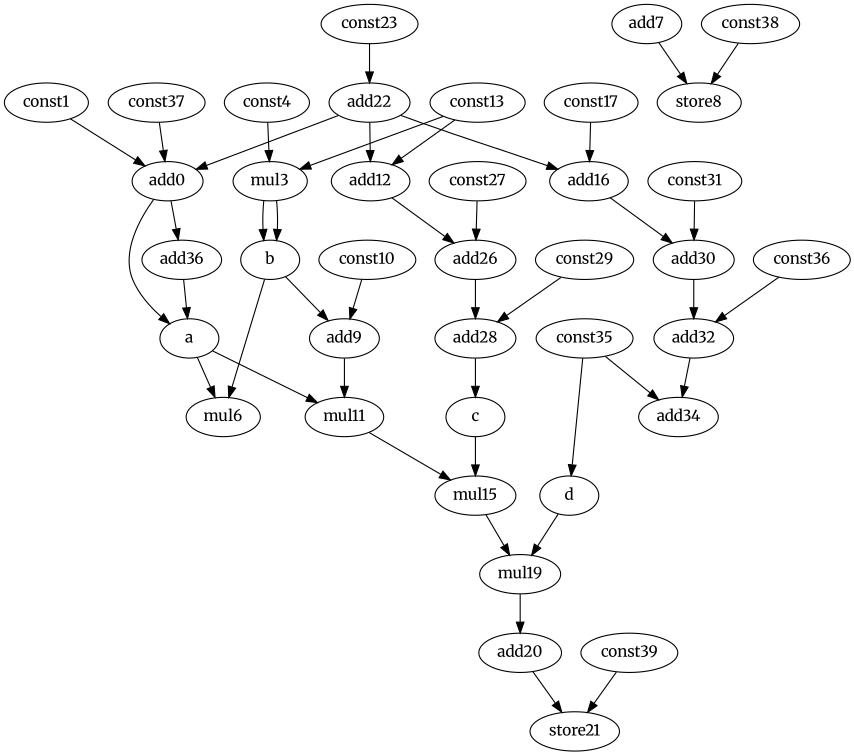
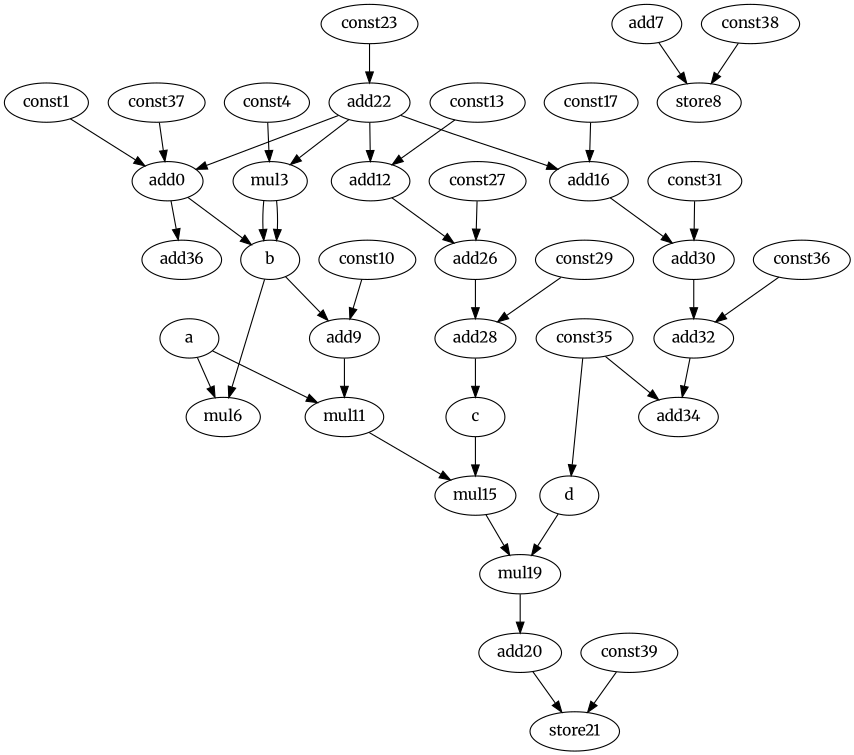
(377, 141) -> (324, 139)
(129, 260) -> (215, 218)
(185, 294) -> none
